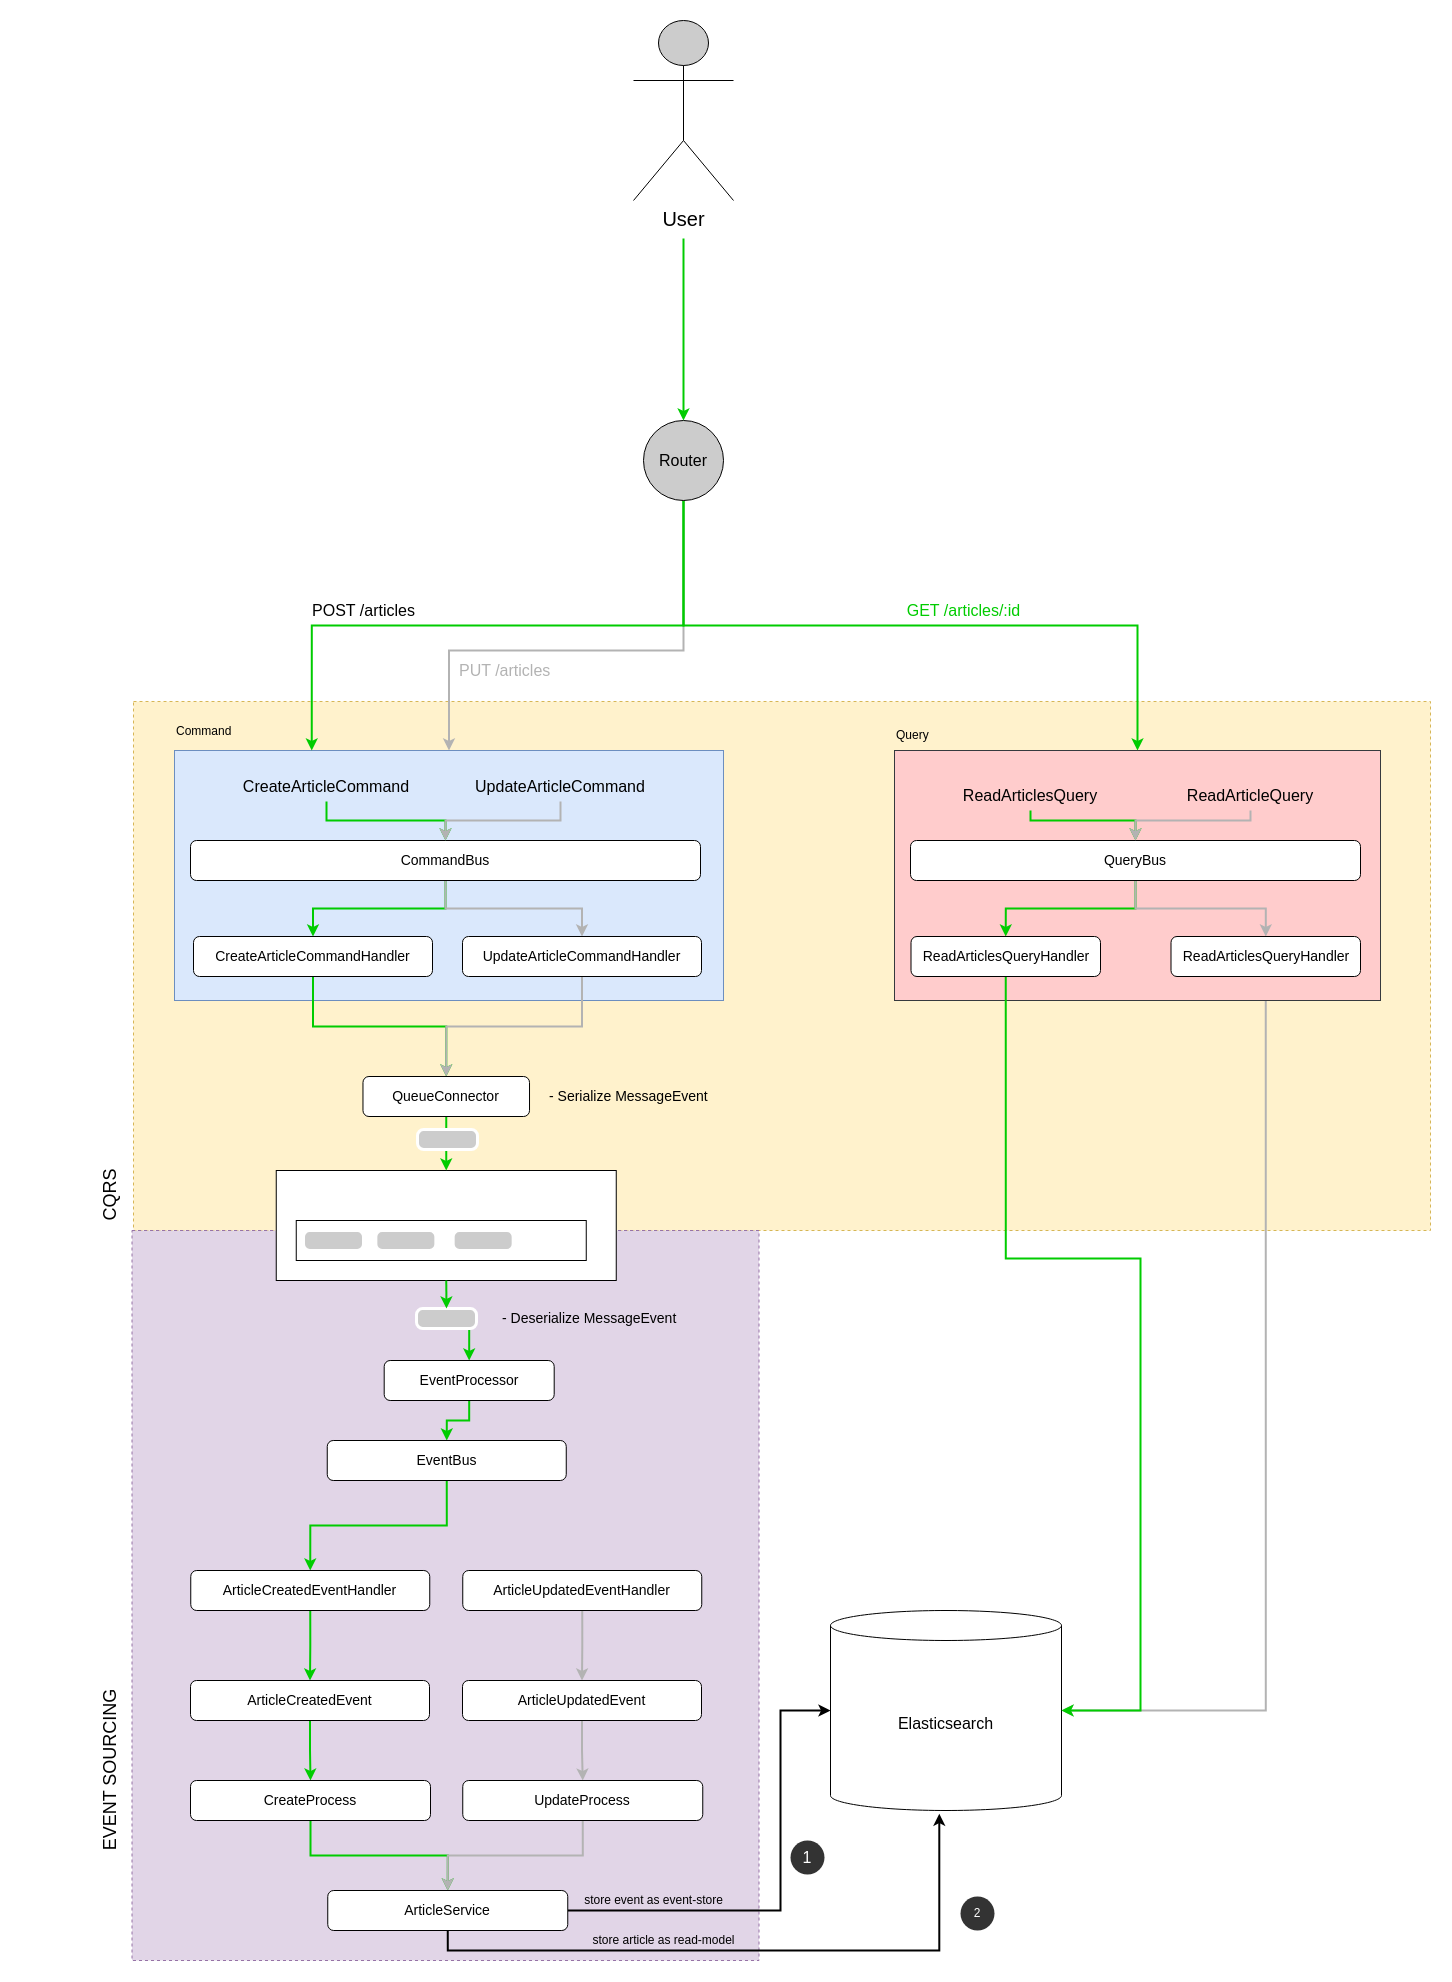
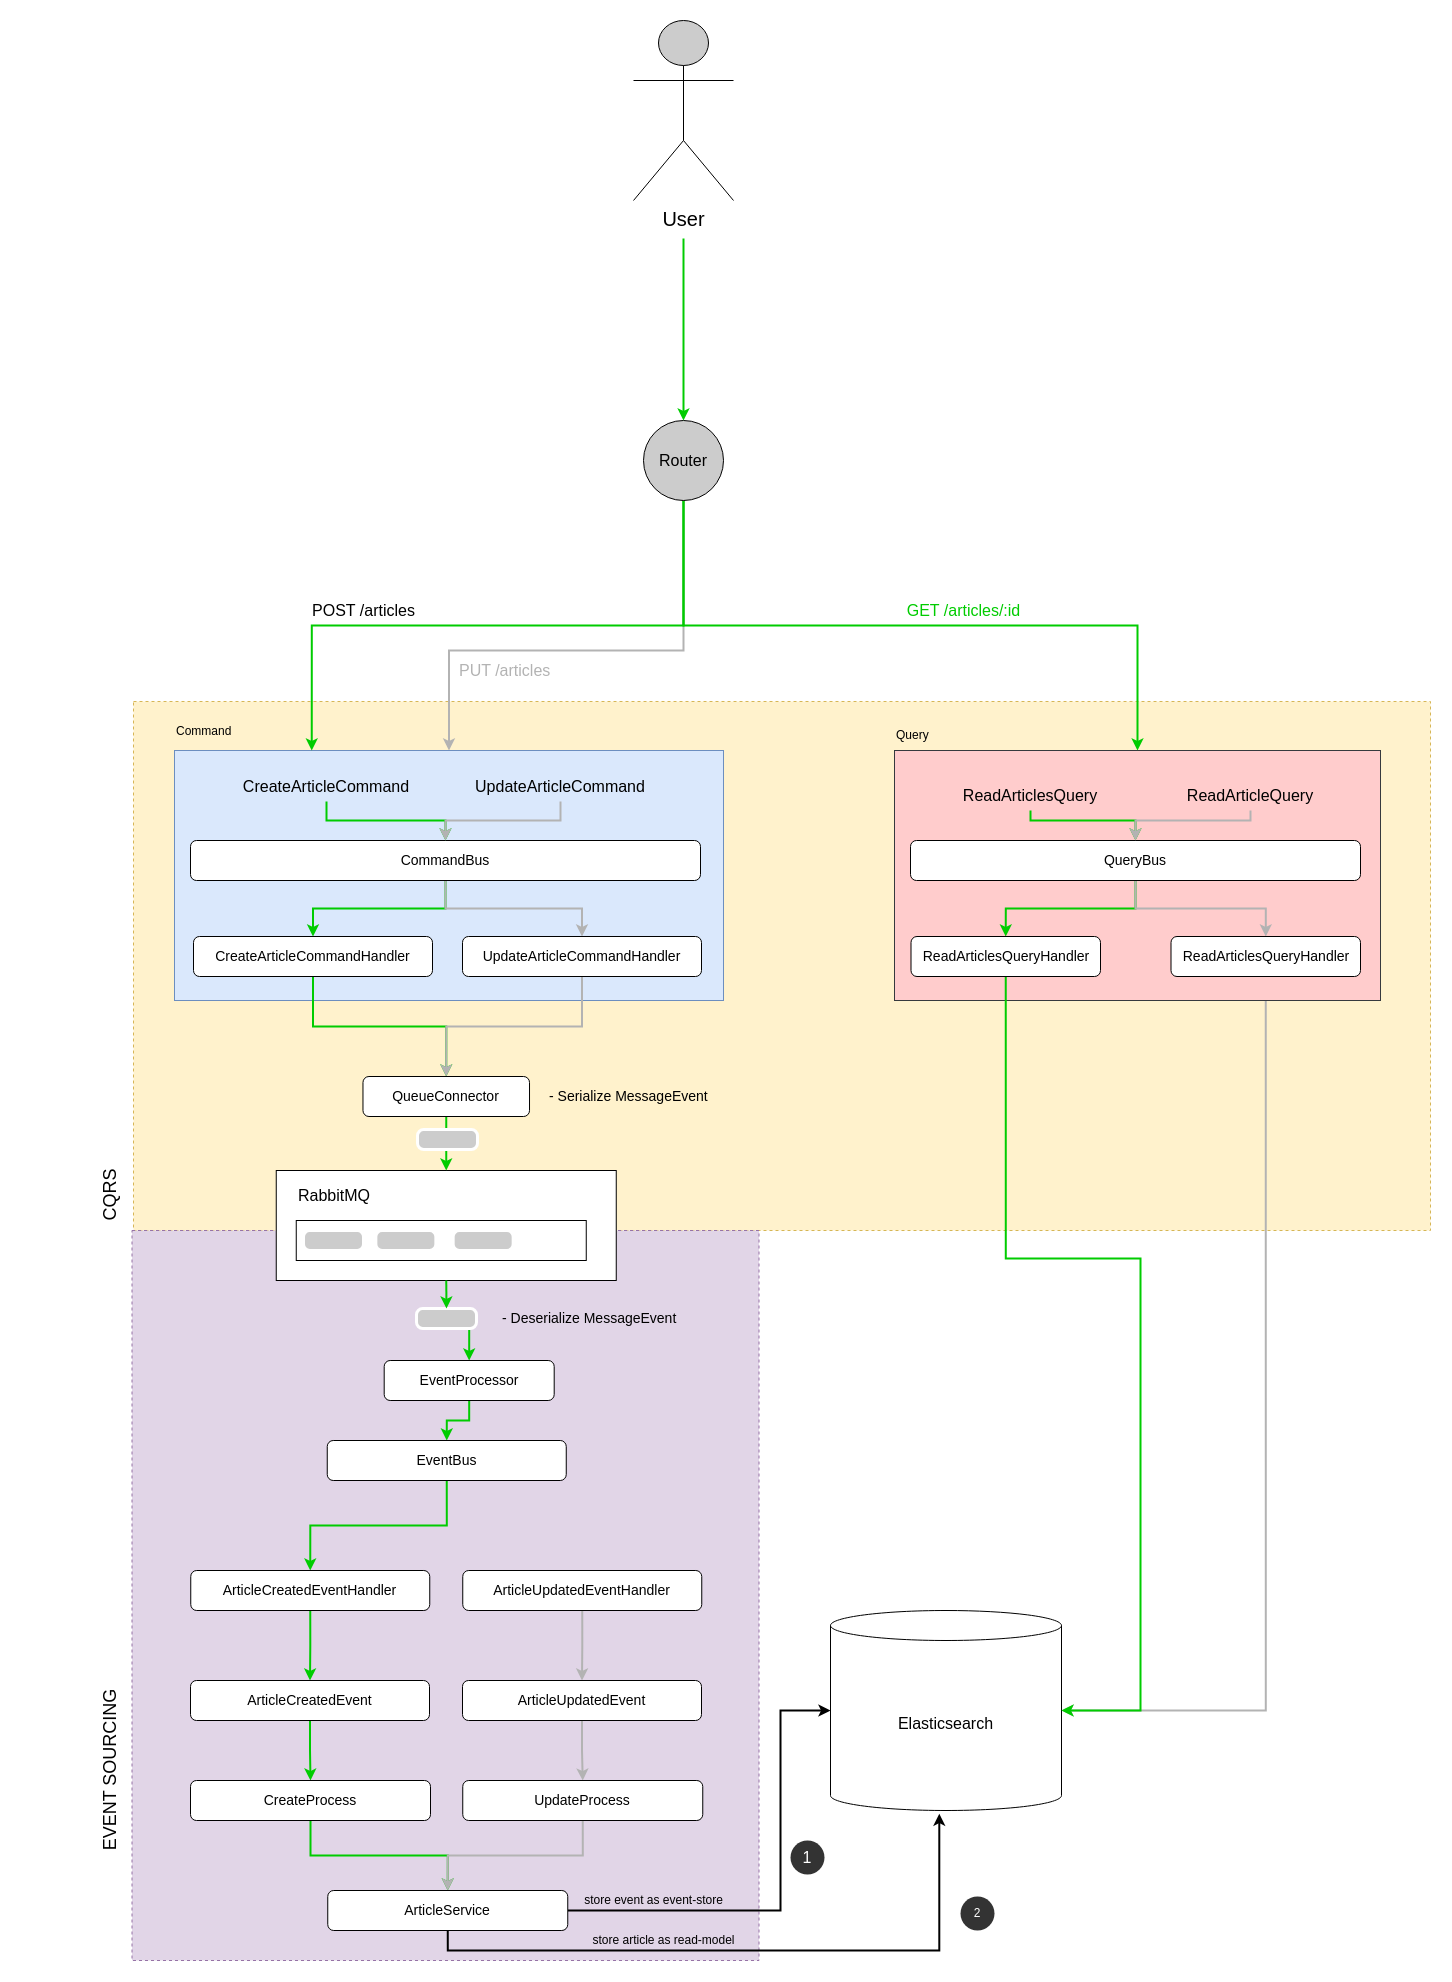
none -> (356, 1196)
